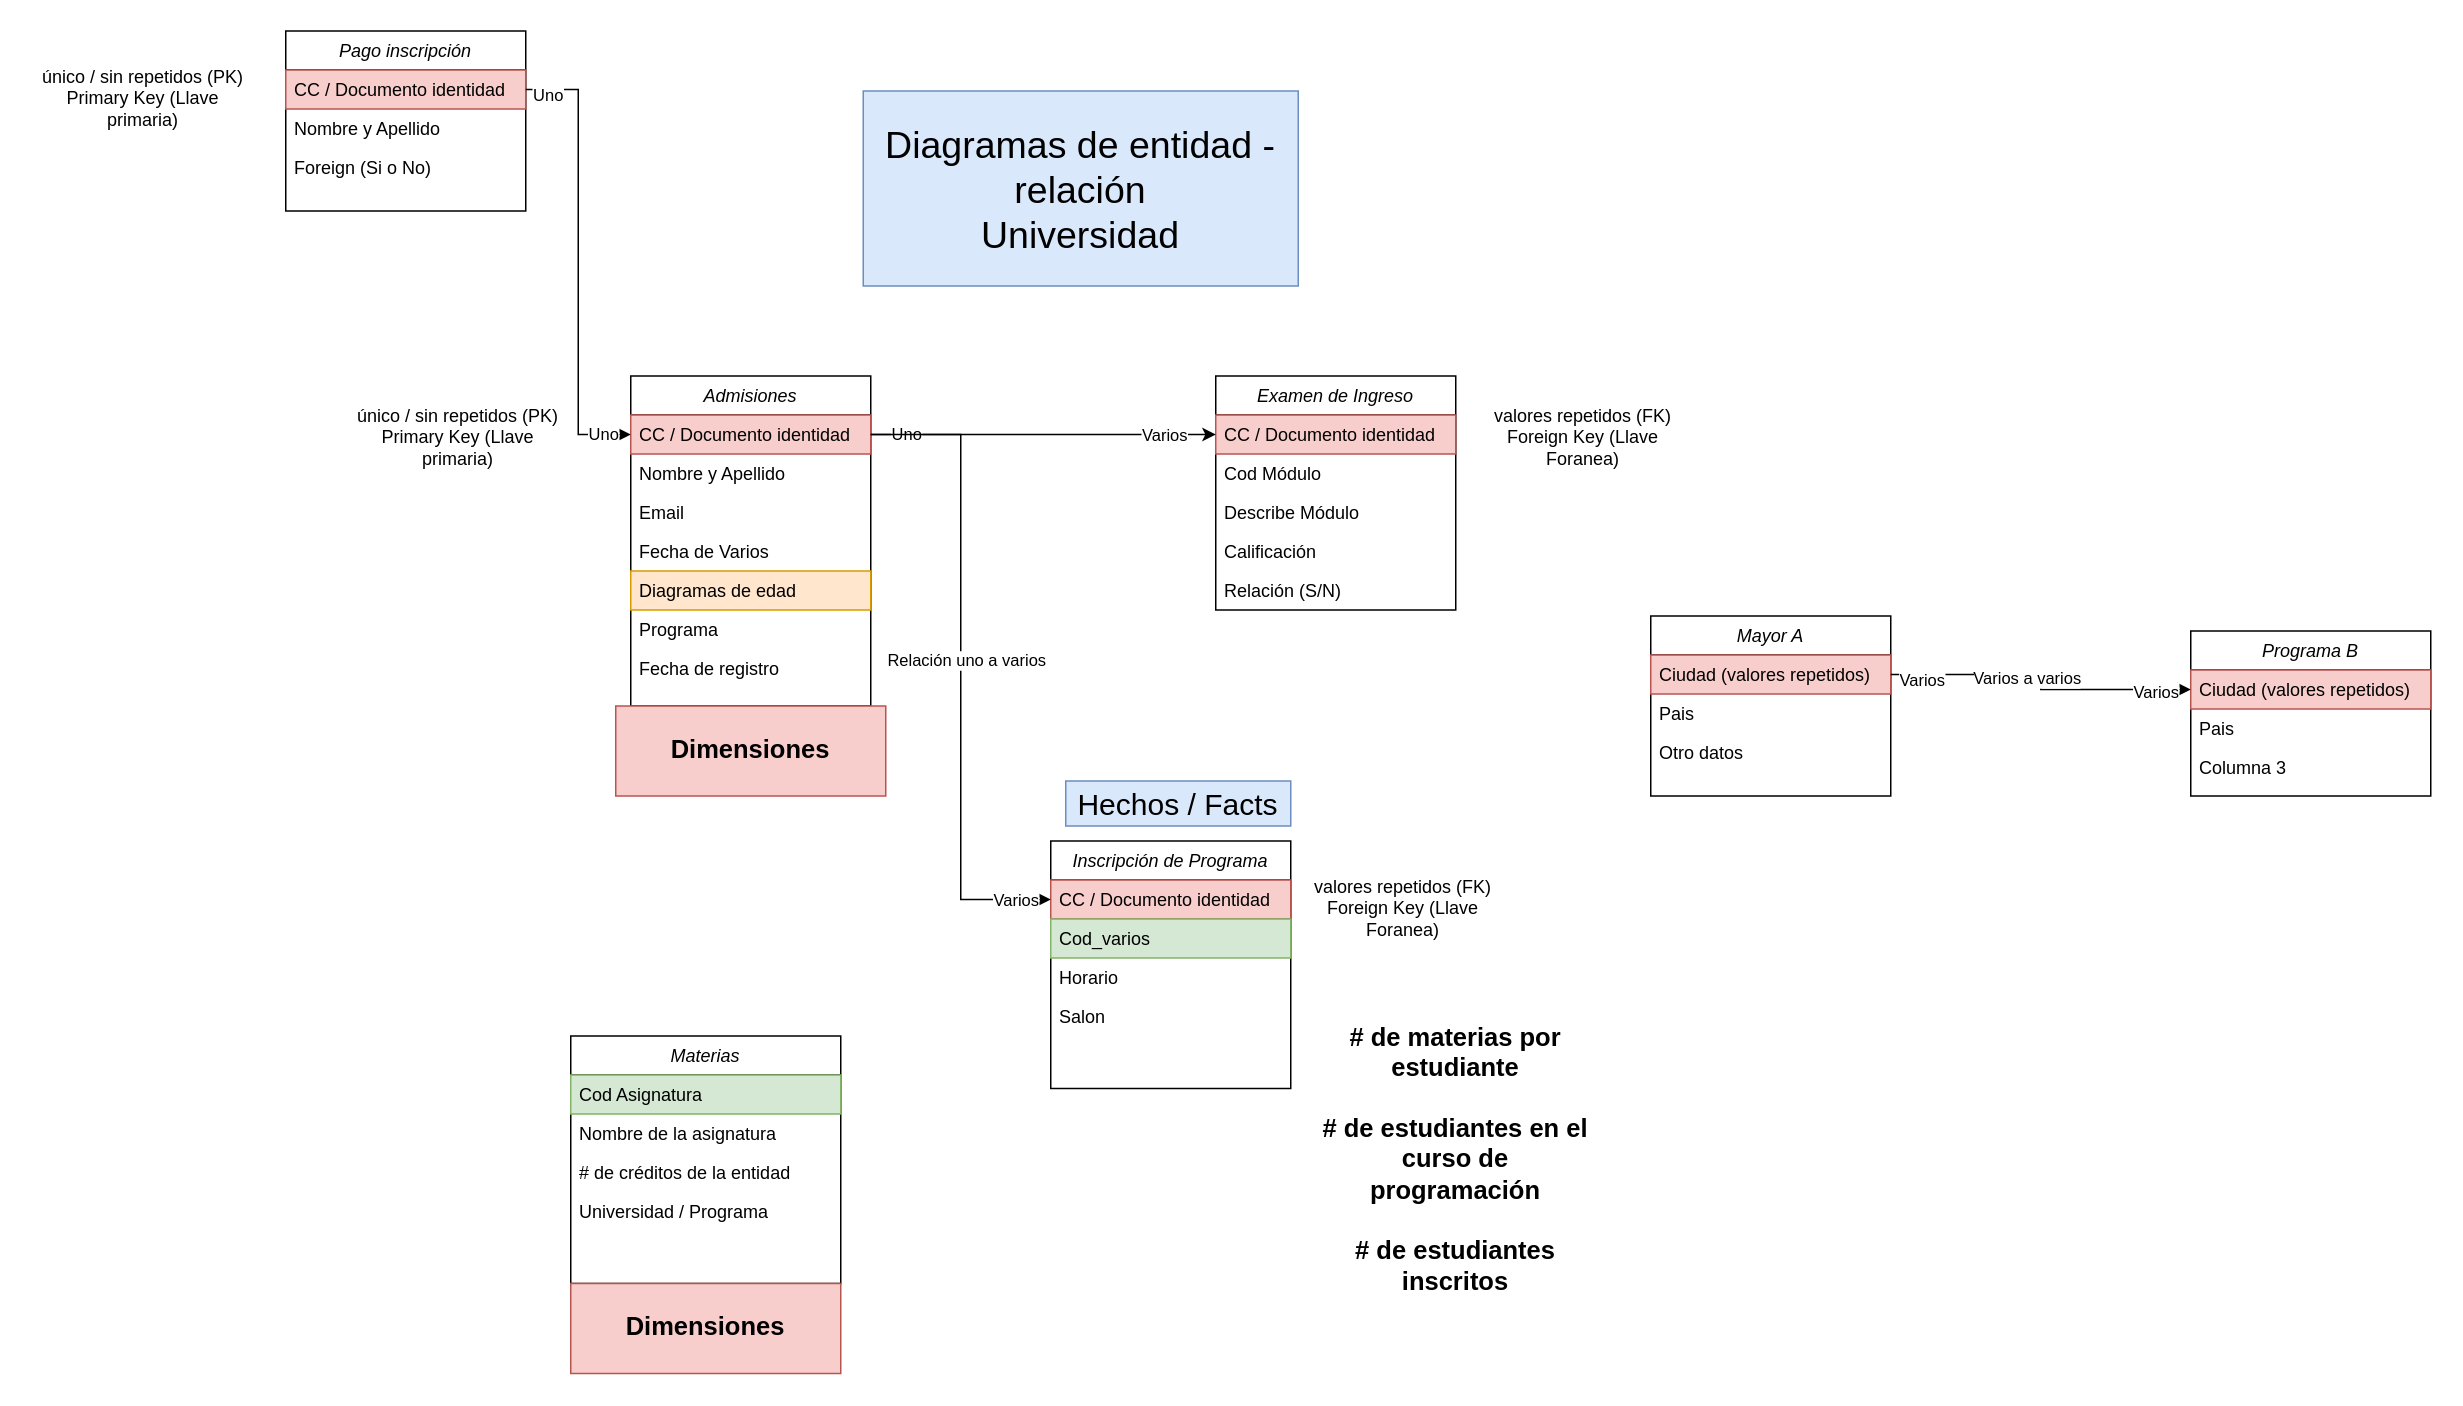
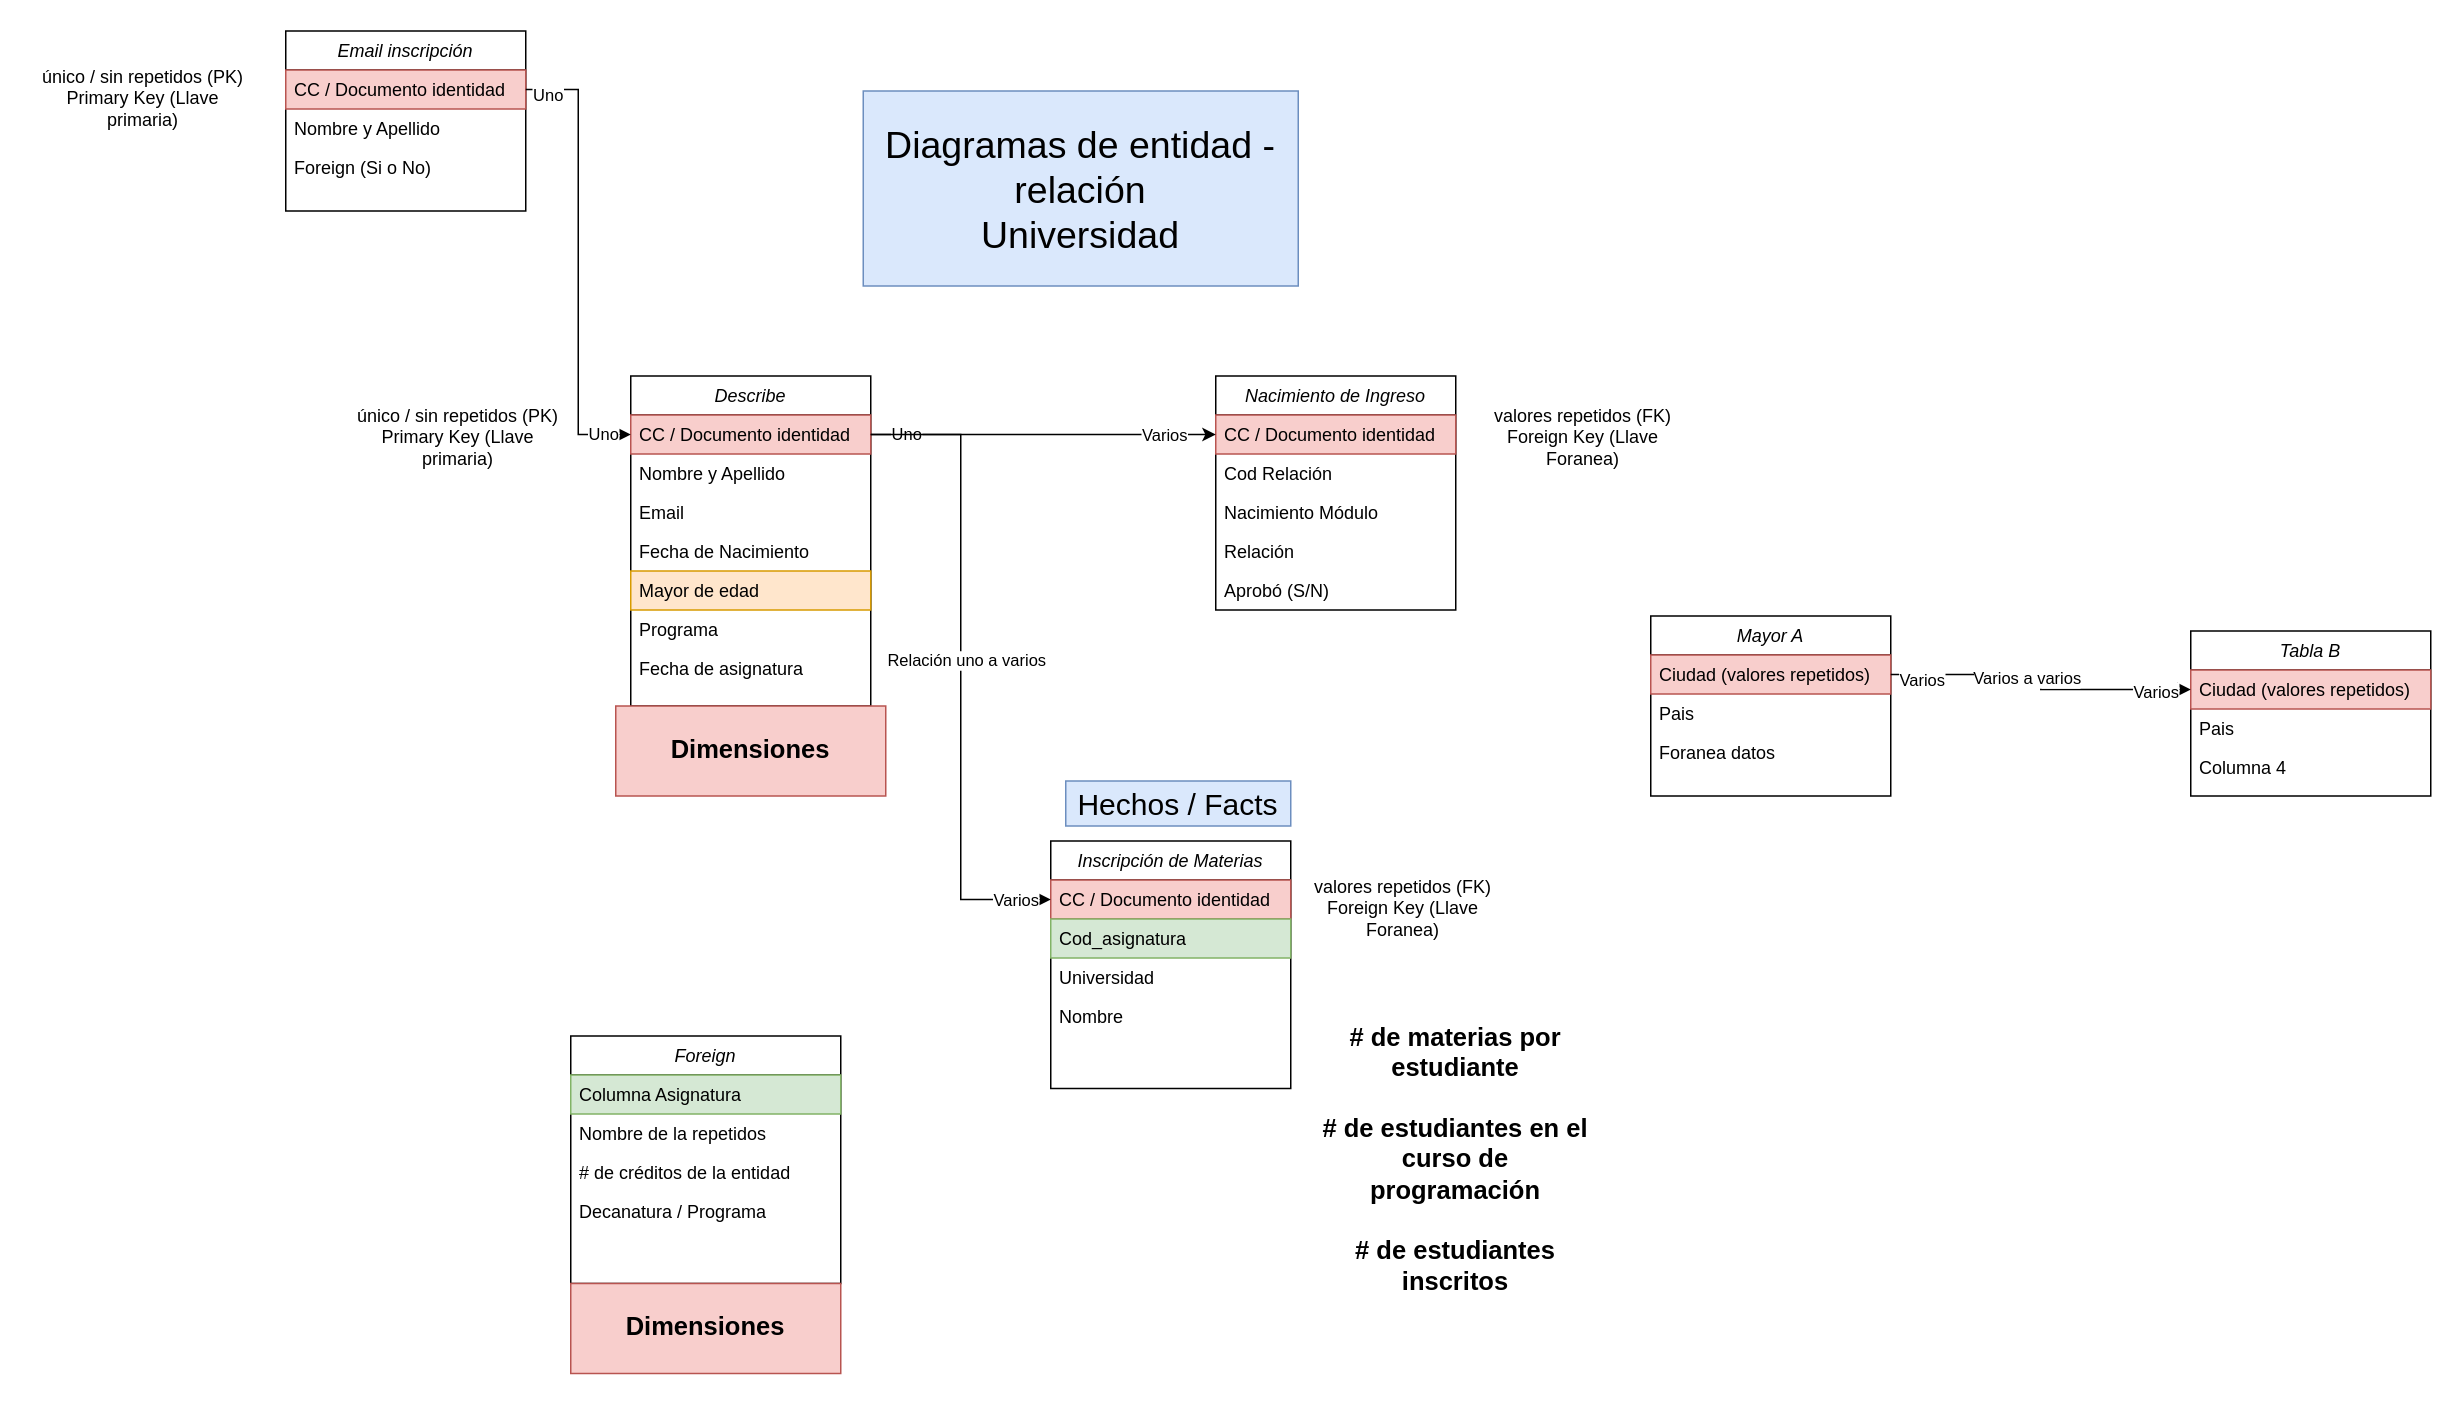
(405, 51) -> (405, 51)
(750, 396) -> (750, 396)
(1335, 396) -> (1335, 396)
(1270, 474) -> (1277, 474)
(1293, 513) -> (1300, 513)
(708, 552) -> (725, 552)
(1275, 552) -> (1260, 552)
(718, 591) -> (700, 591)
(1288, 591) -> (1282, 591)
(2310, 651) -> (2310, 651)
(718, 669) -> (728, 669)
(1707, 753) -> (1722, 753)
(2240, 768) -> (2240, 768)
(1170, 861) -> (1170, 861)
(1107, 939) -> (1127, 939)
(1092, 978) -> (1110, 978)
(1082, 1017) -> (1089, 1017)
(705, 1056) -> (705, 1056)
(645, 1095) -> (663, 1095)
(683, 1134) -> (678, 1134)
(681, 1212) -> (680, 1212)
